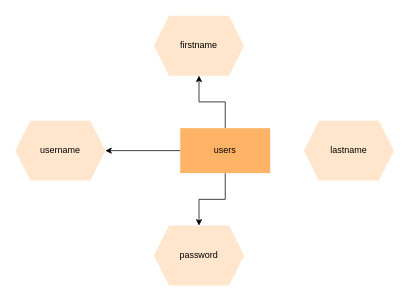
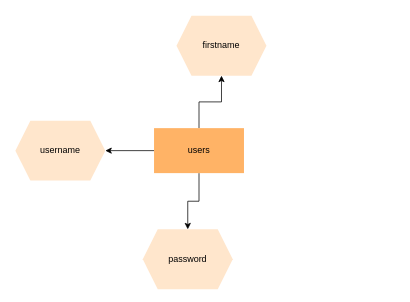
(199, 45) -> (222, 45)
(225, 150) -> (199, 150)
(349, 150) -> none
(199, 255) -> (188, 259)
